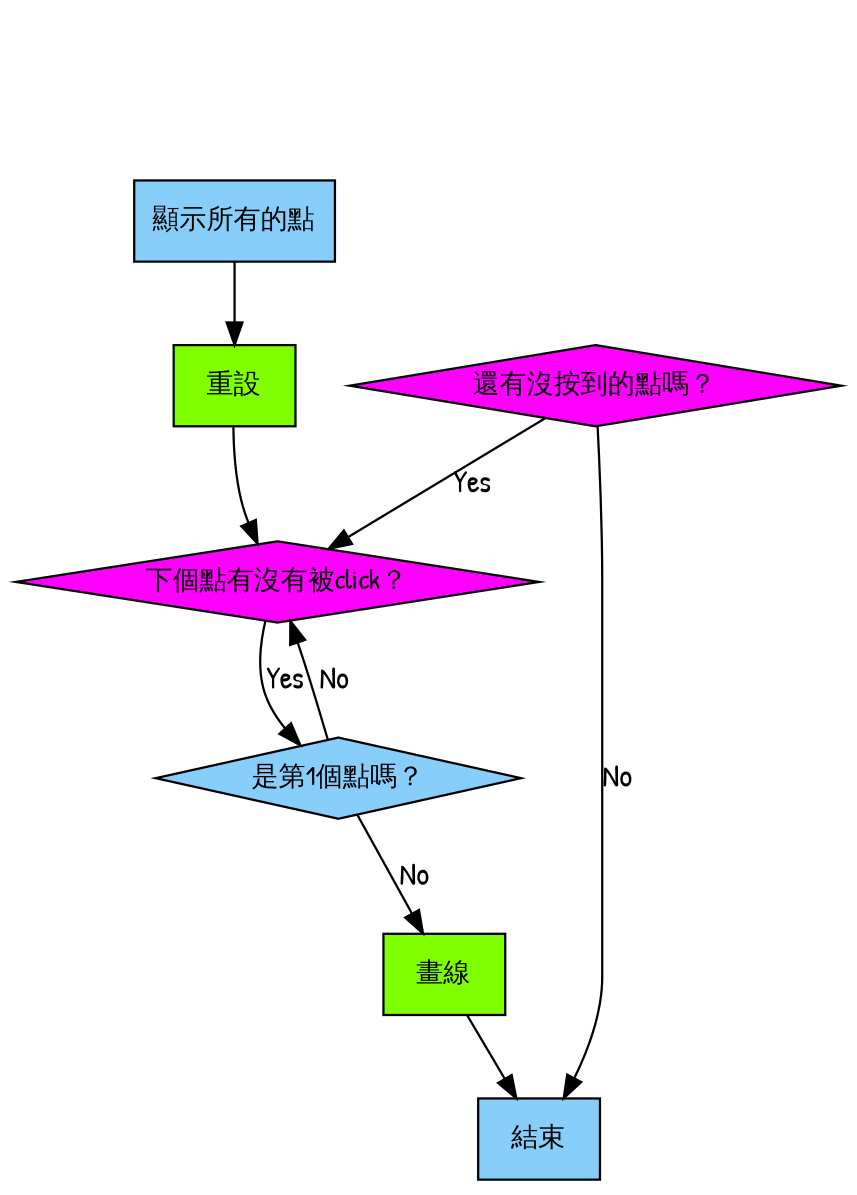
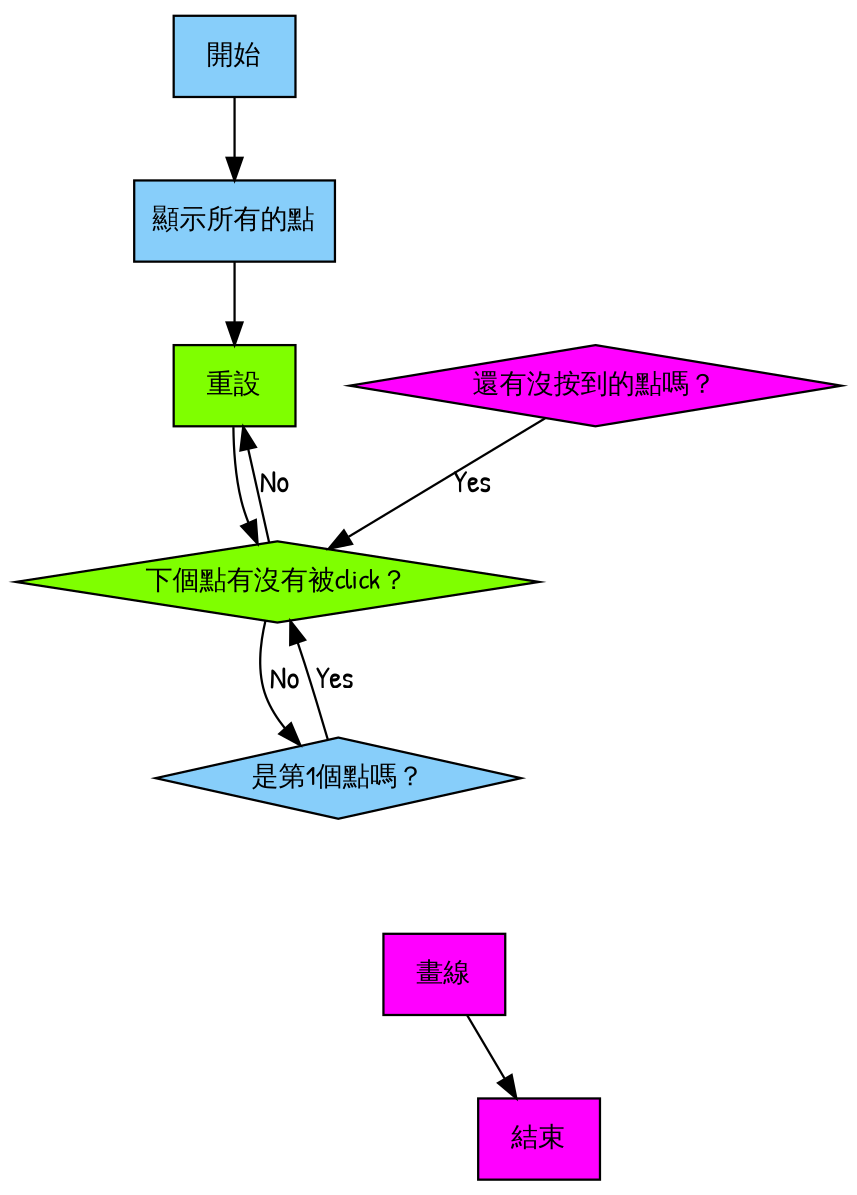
none -> (235, 56)
none -> (259, 496)
(277, 582) -> (277, 582)
(285, 680) -> (285, 680)
(335, 680) -> (335, 680)
(602, 755) -> none
(385, 864) -> none
(444, 974) -> (444, 974)
(539, 1139) -> (539, 1139)
